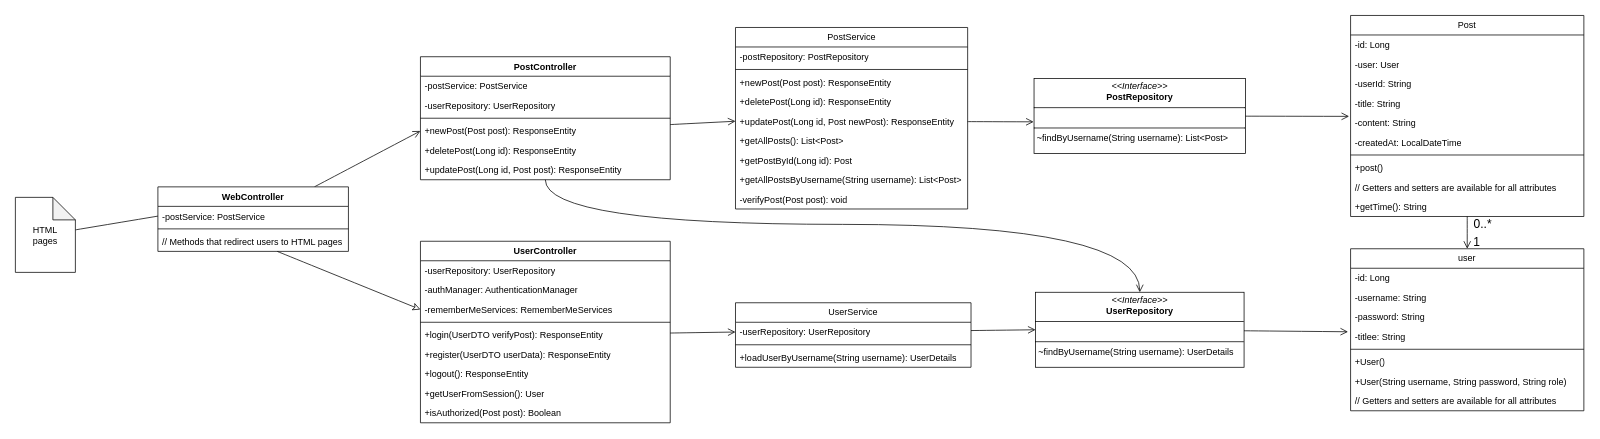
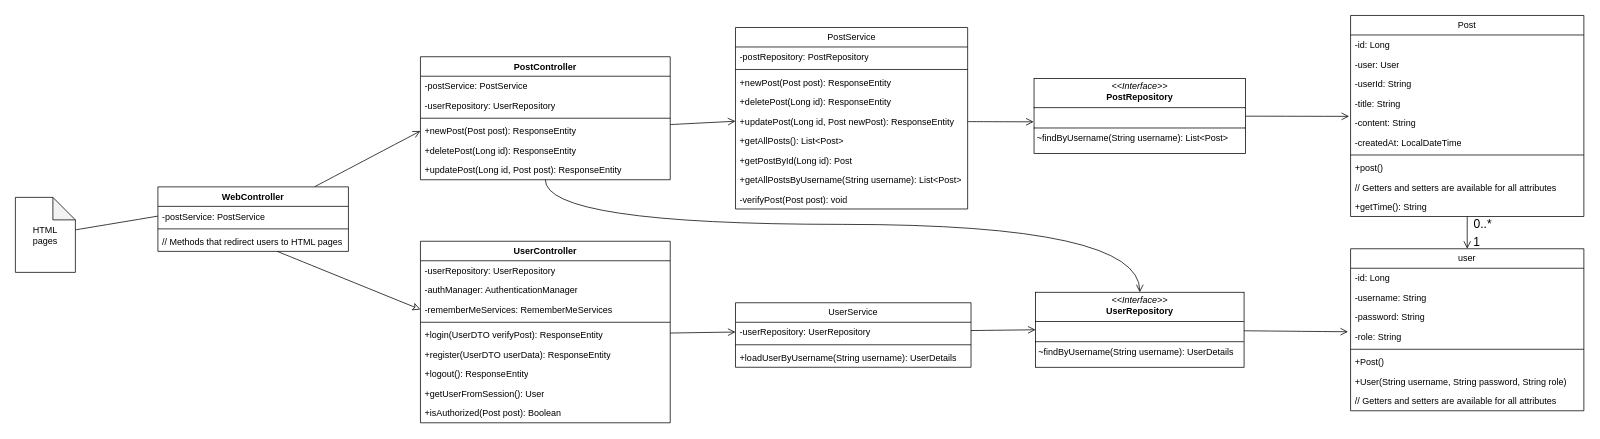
(1387, 337) -> (1383, 337)
(1373, 363) -> (1373, 363)
